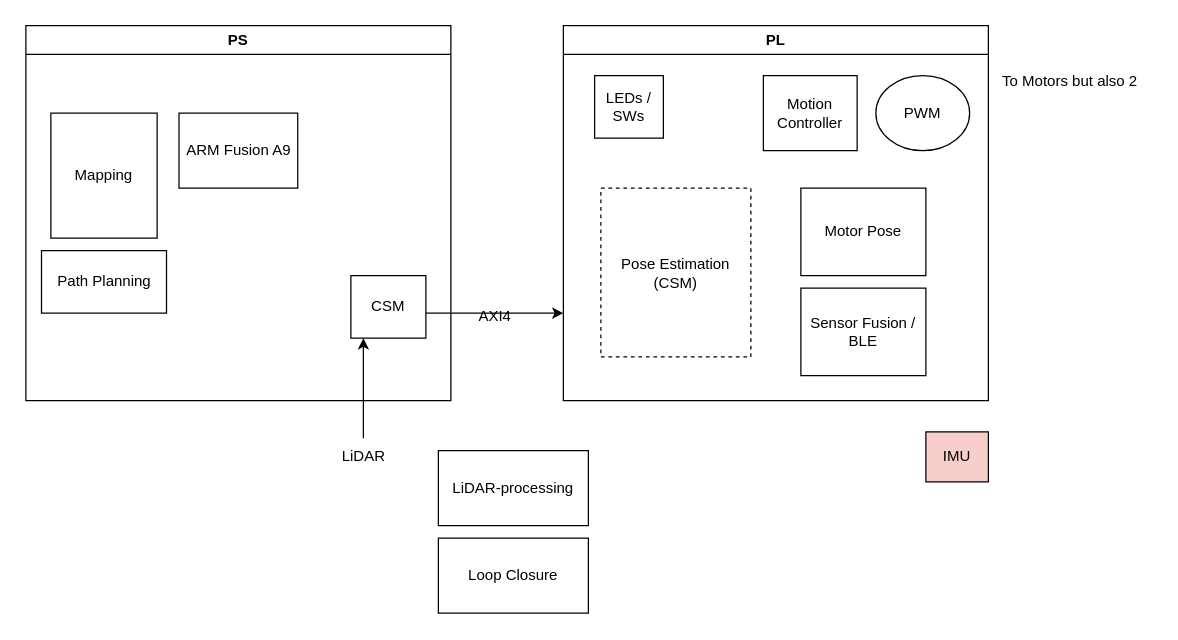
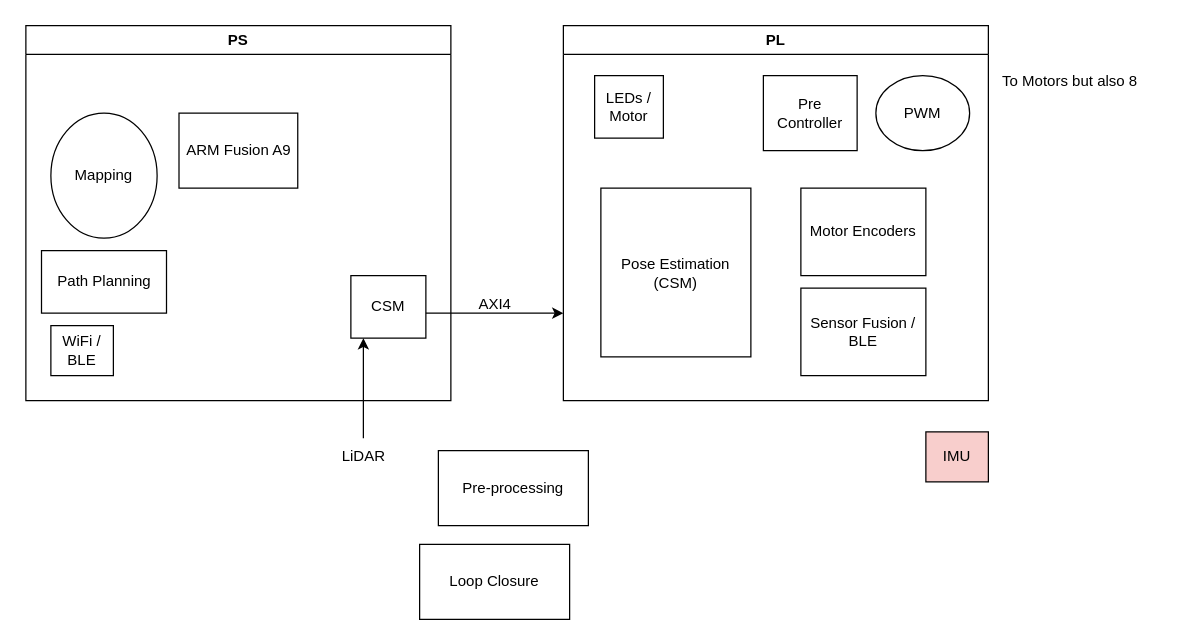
(1070, 82) -> (1070, 82)
(629, 107) -> (629, 107)
(810, 113) -> (810, 113)
(104, 176) -> (104, 176)
(863, 232) -> (863, 232)
(676, 273) -> (676, 273)
(494, 317) -> (494, 304)
none -> (82, 351)
(513, 488) -> (513, 488)
(513, 576) -> (494, 582)
